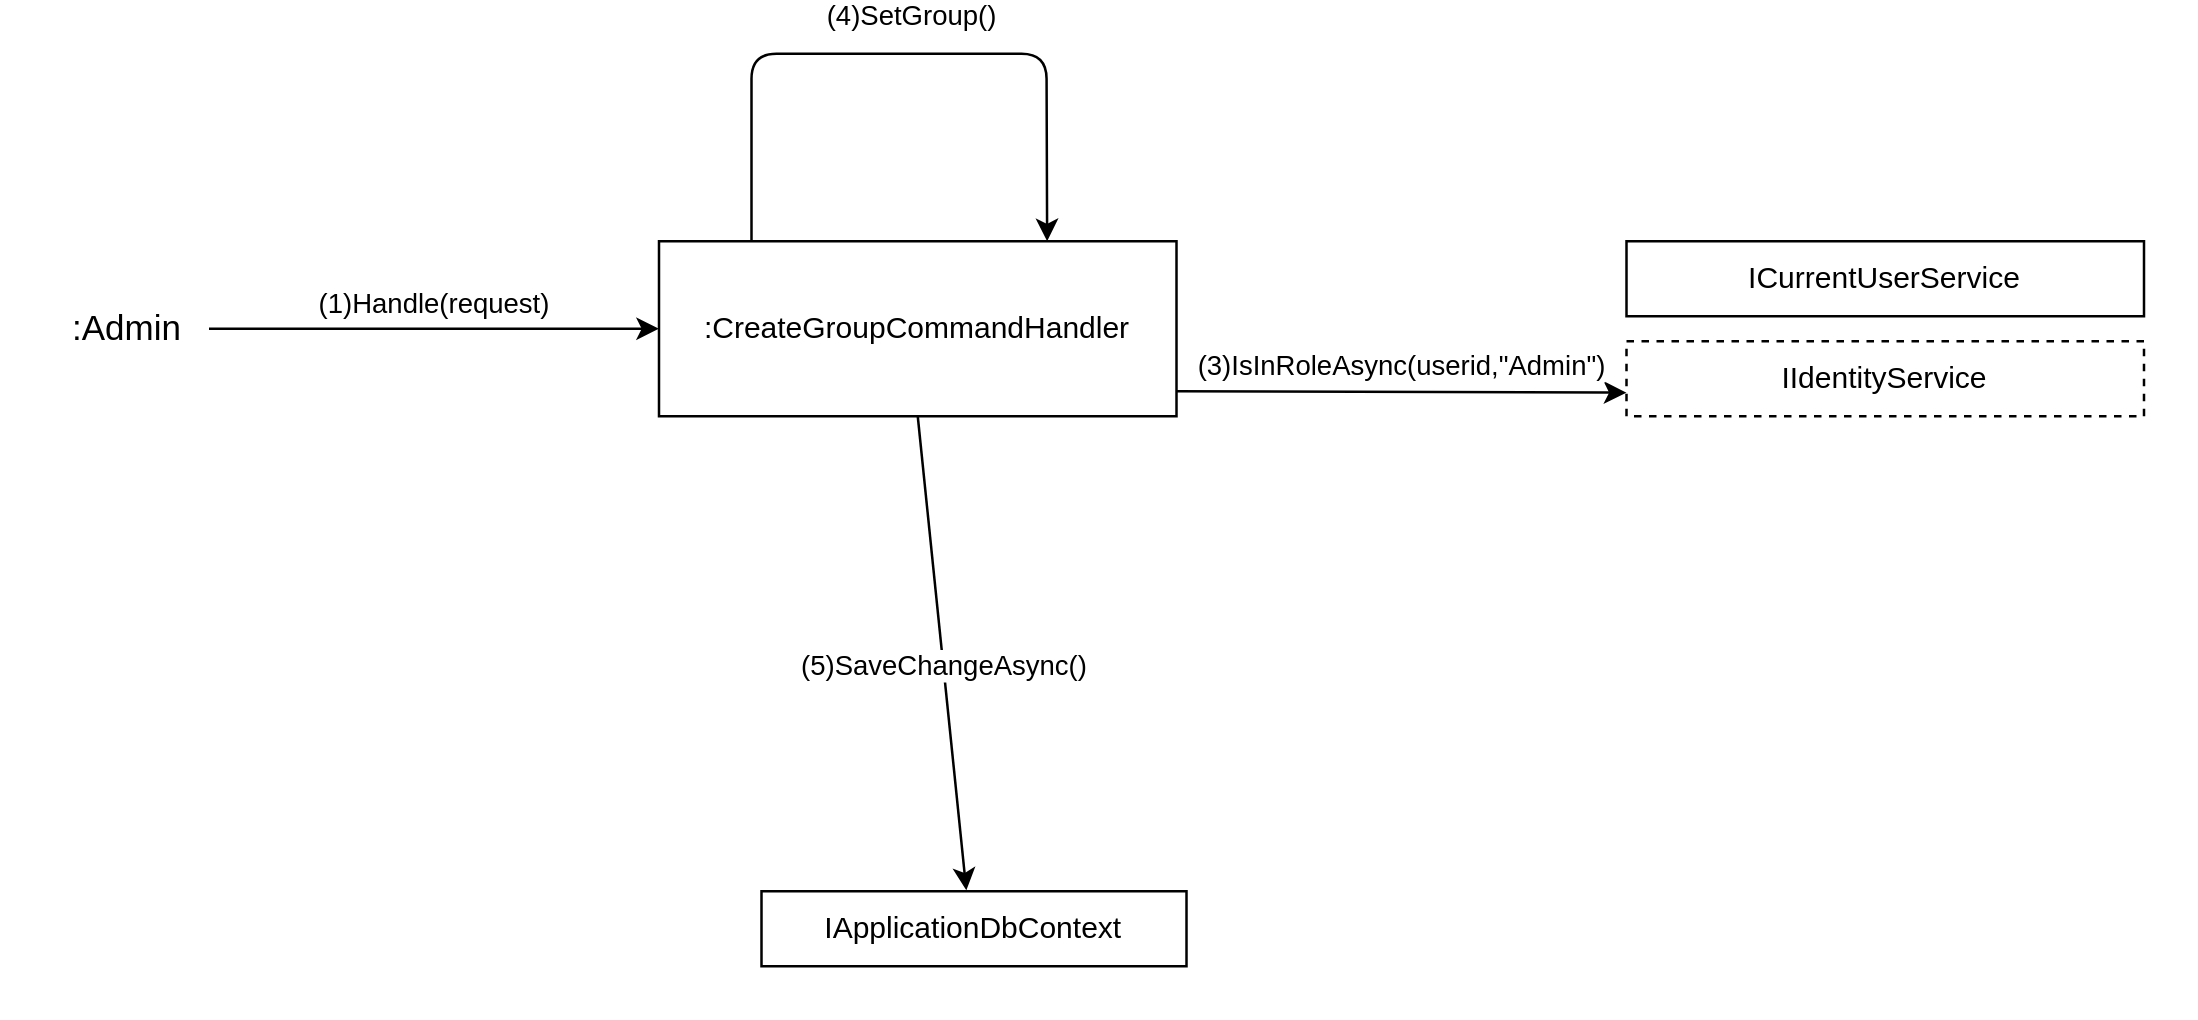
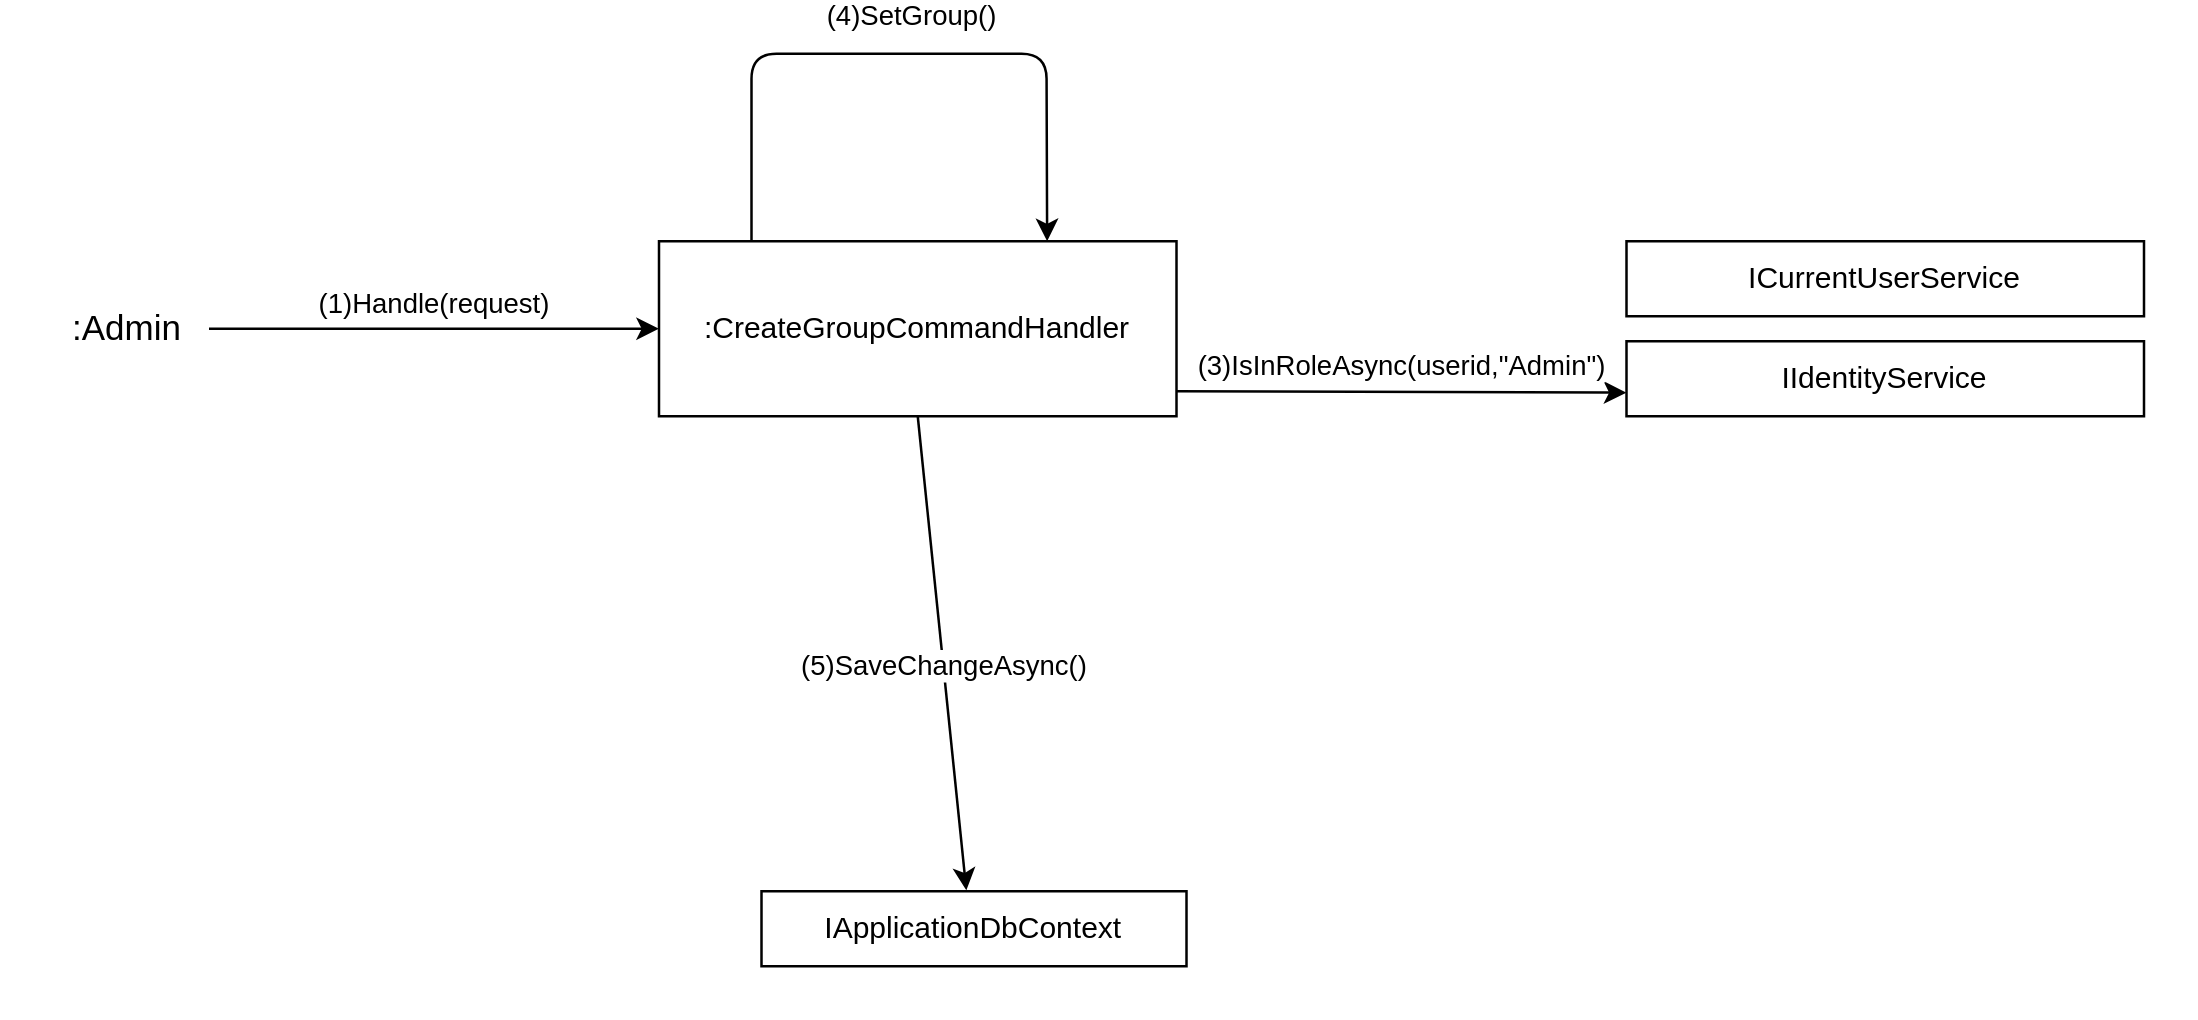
(1885, 379) -> (1885, 379)
